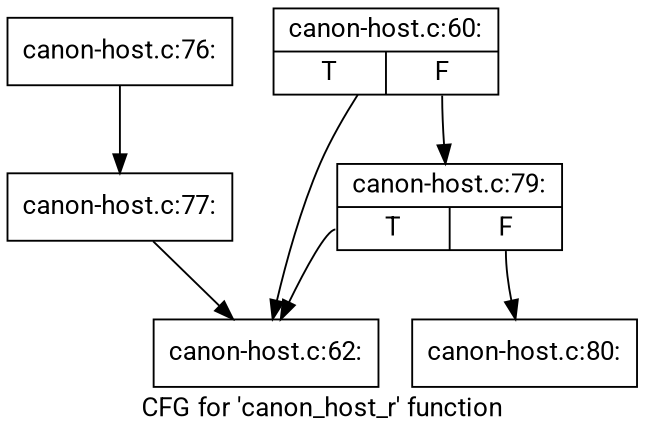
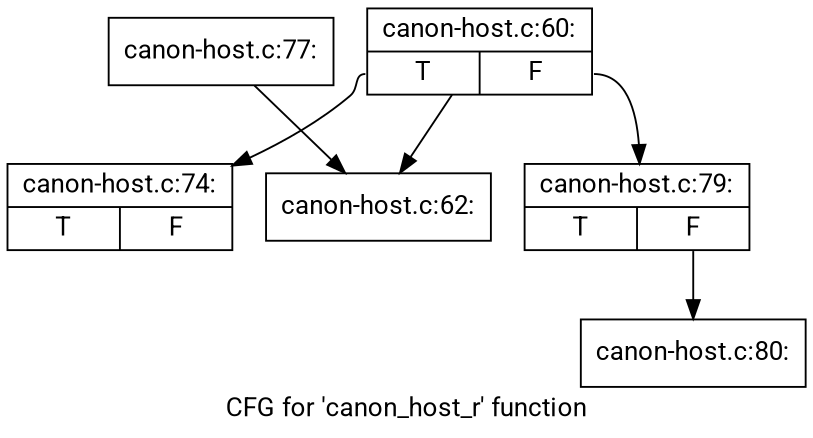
(120, 52) -> none
none -> (120, 207)
(309, 264) -> none
